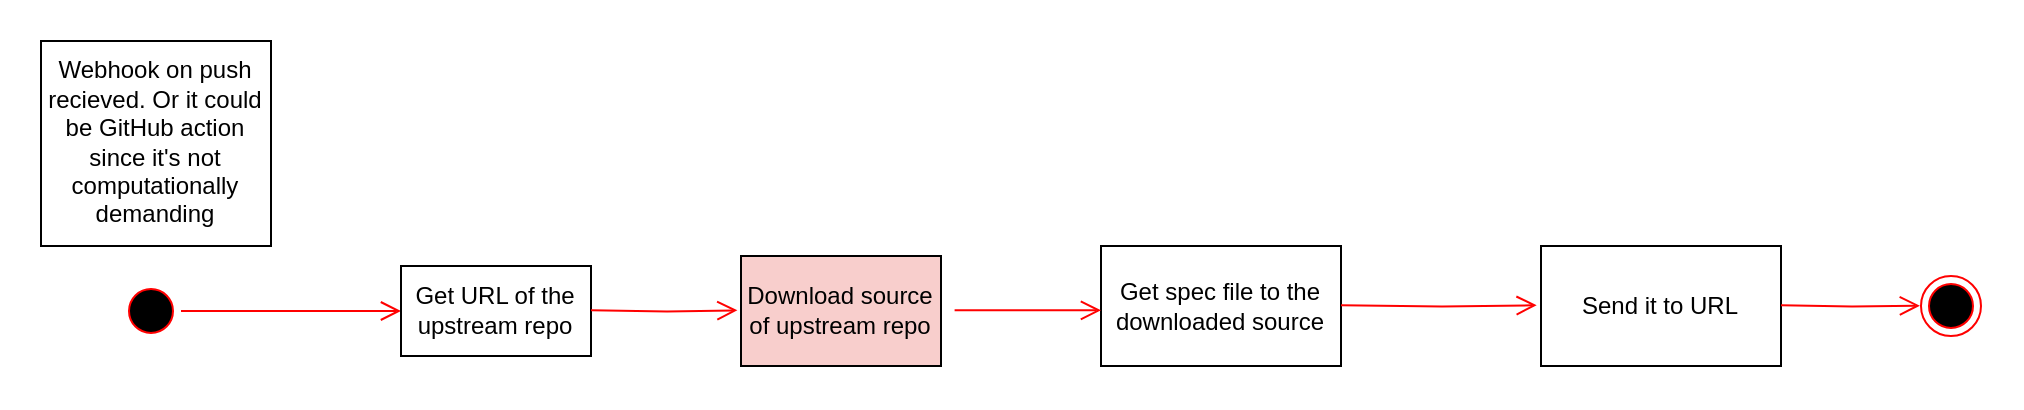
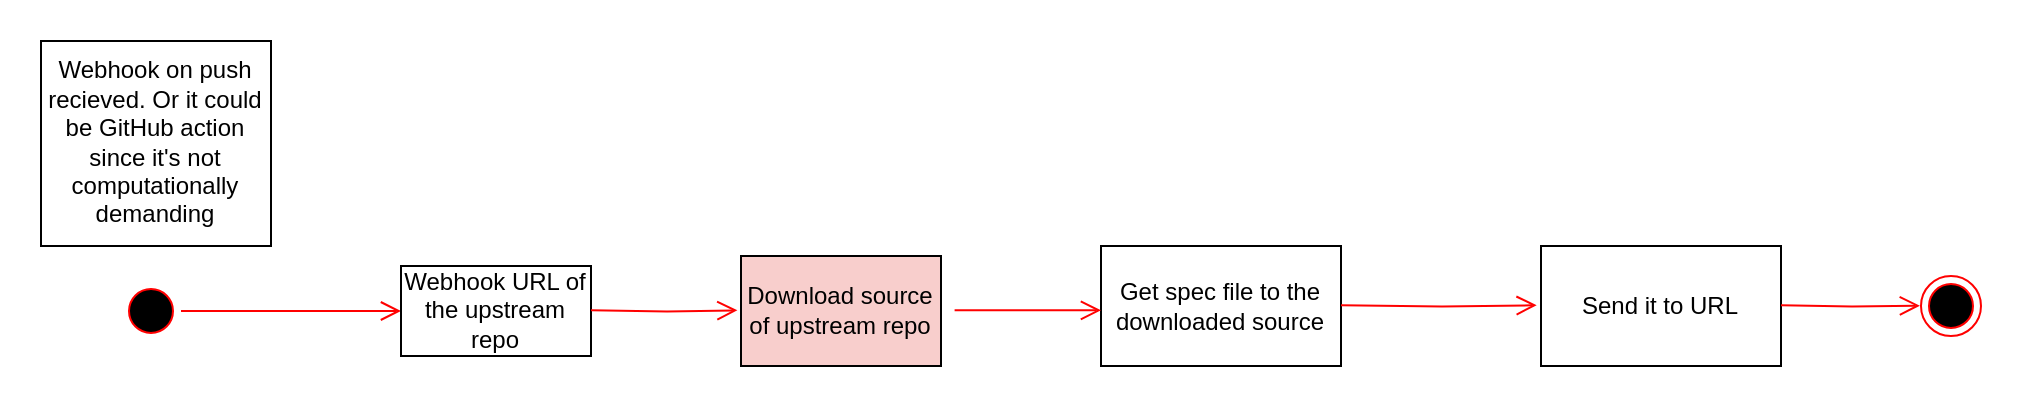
(496, 311) -> (496, 311)
